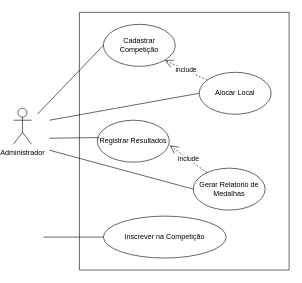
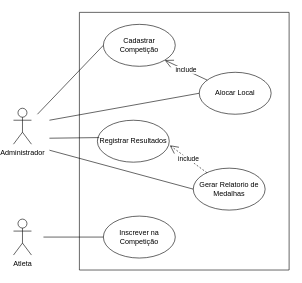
(199, 76) -> (199, 76)
none -> (23, 237)
(165, 237) -> (140, 237)
